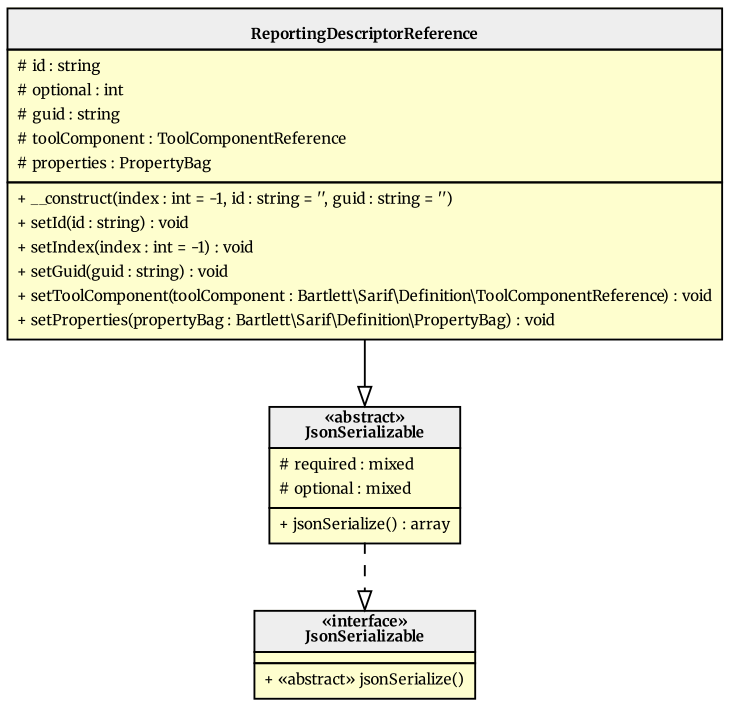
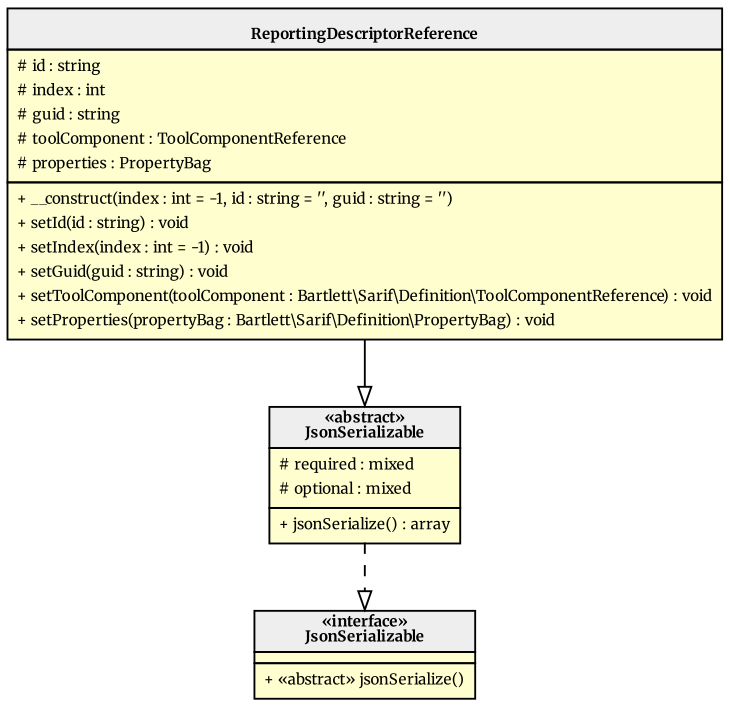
(71, 91) -> (62, 91)
